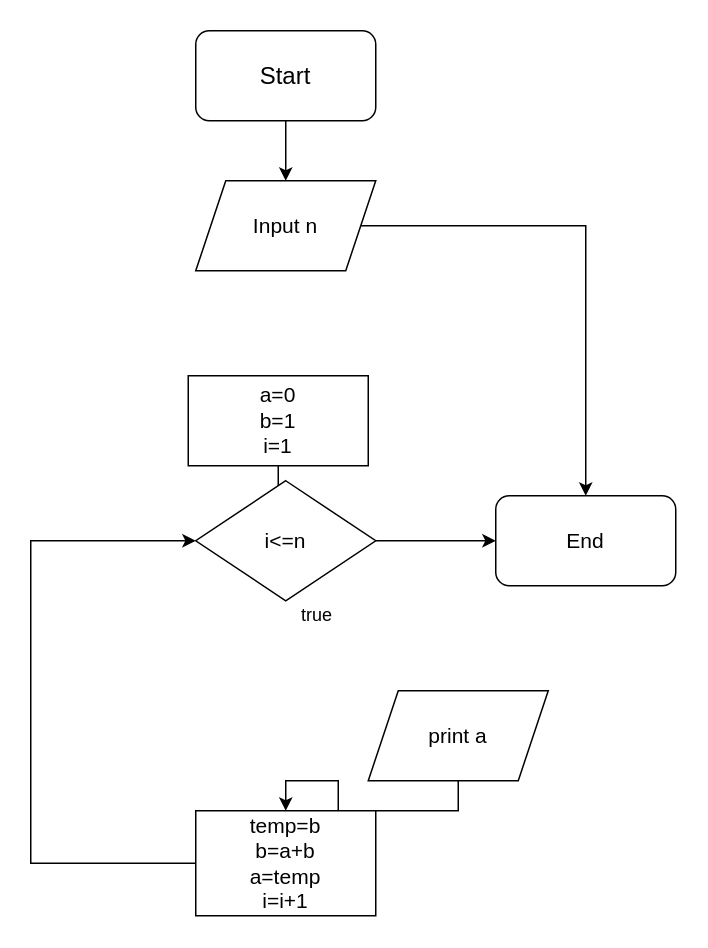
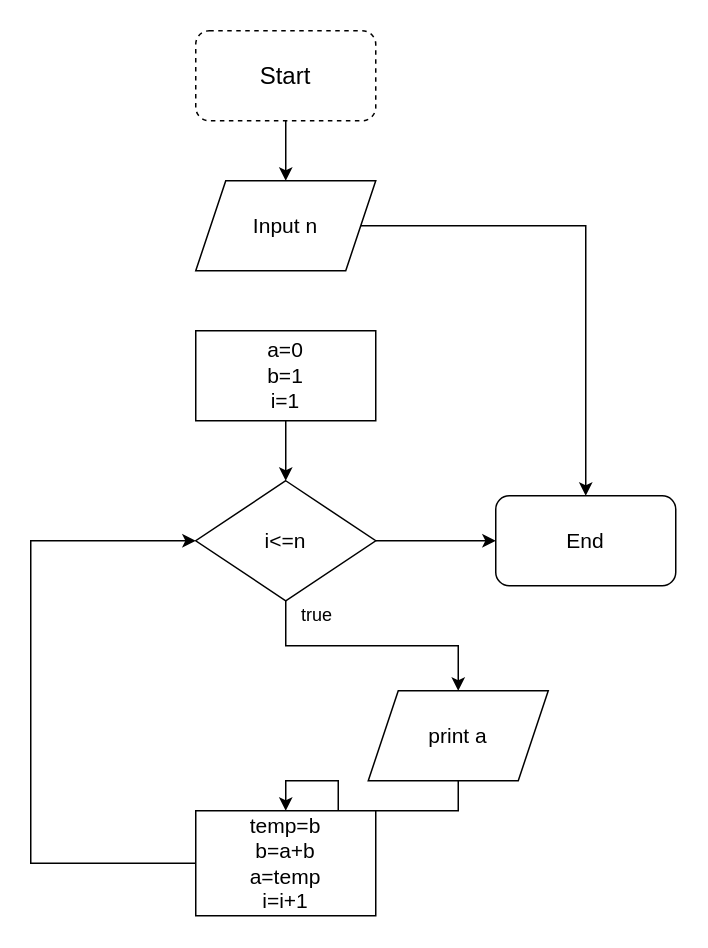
(286, 76) -> (286, 76)
(278, 421) -> (286, 376)
none -> (367, 646)
